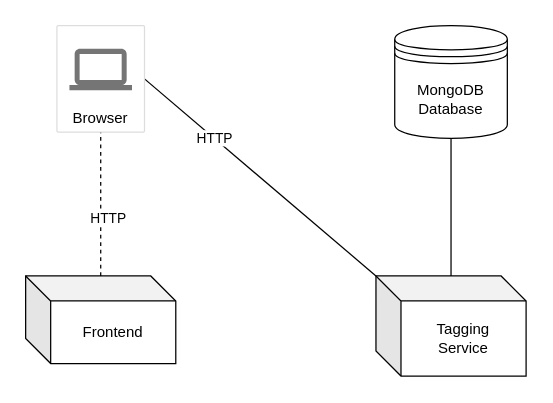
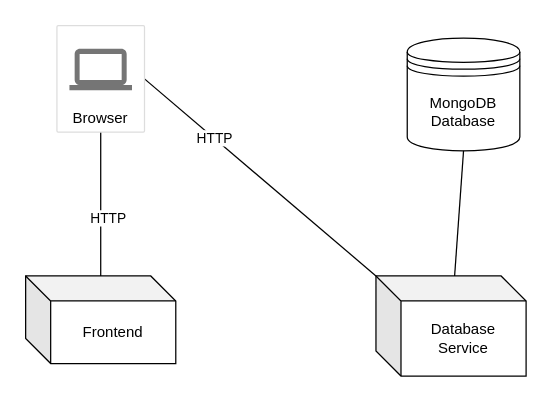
(451, 82) -> (463, 94)
(101, 172) -> (101, 172)
(463, 338) -> (463, 338)
